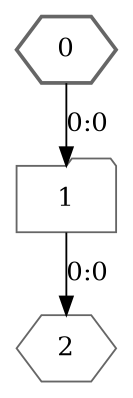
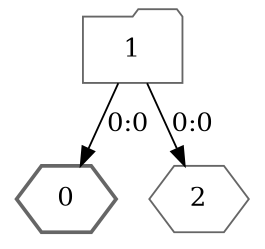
(66, 115) -> (103, 116)
